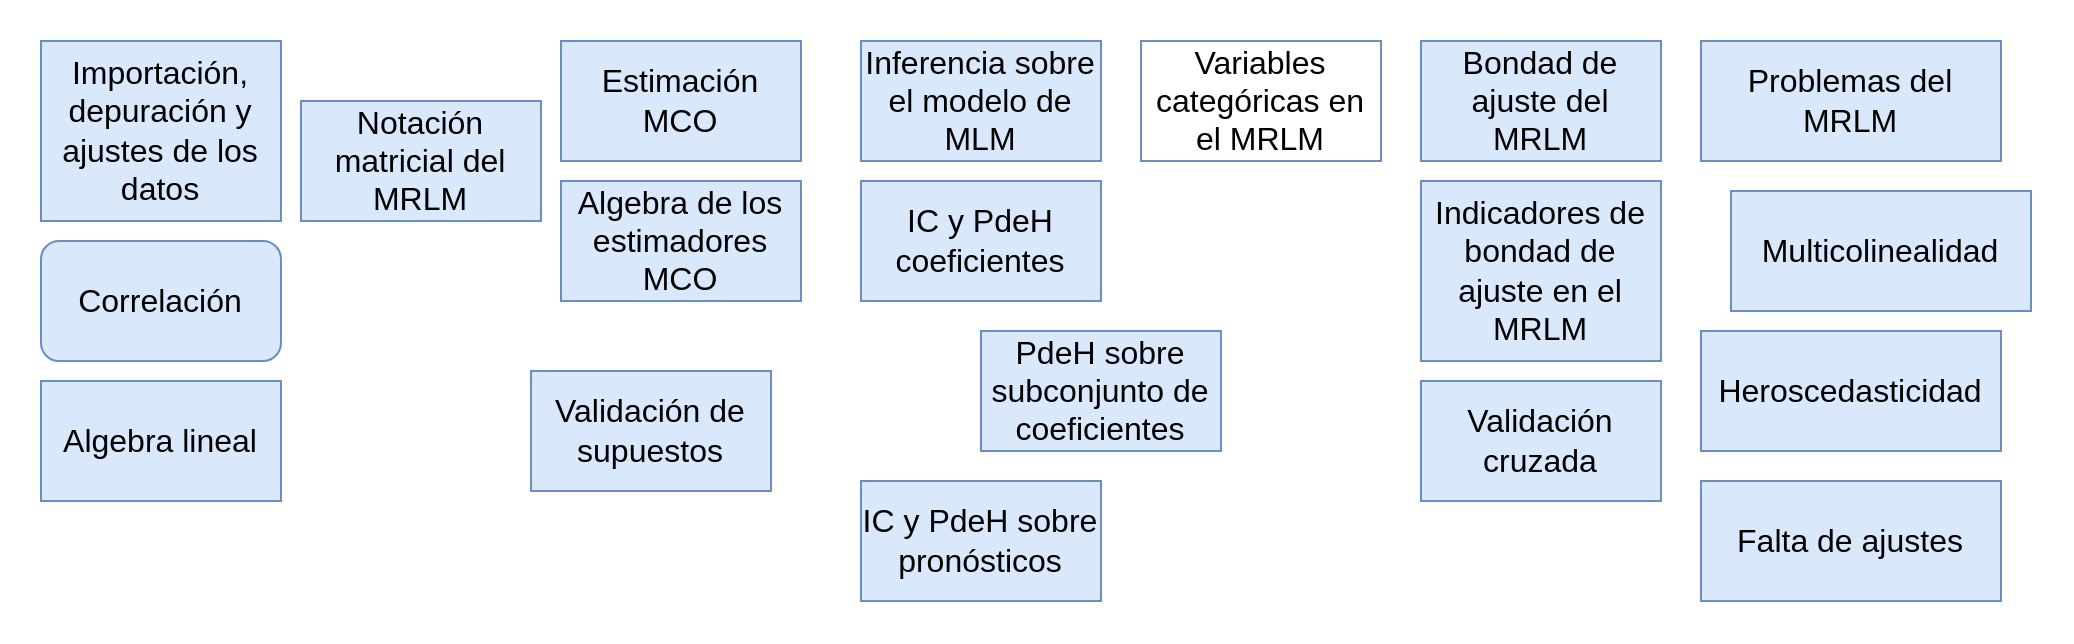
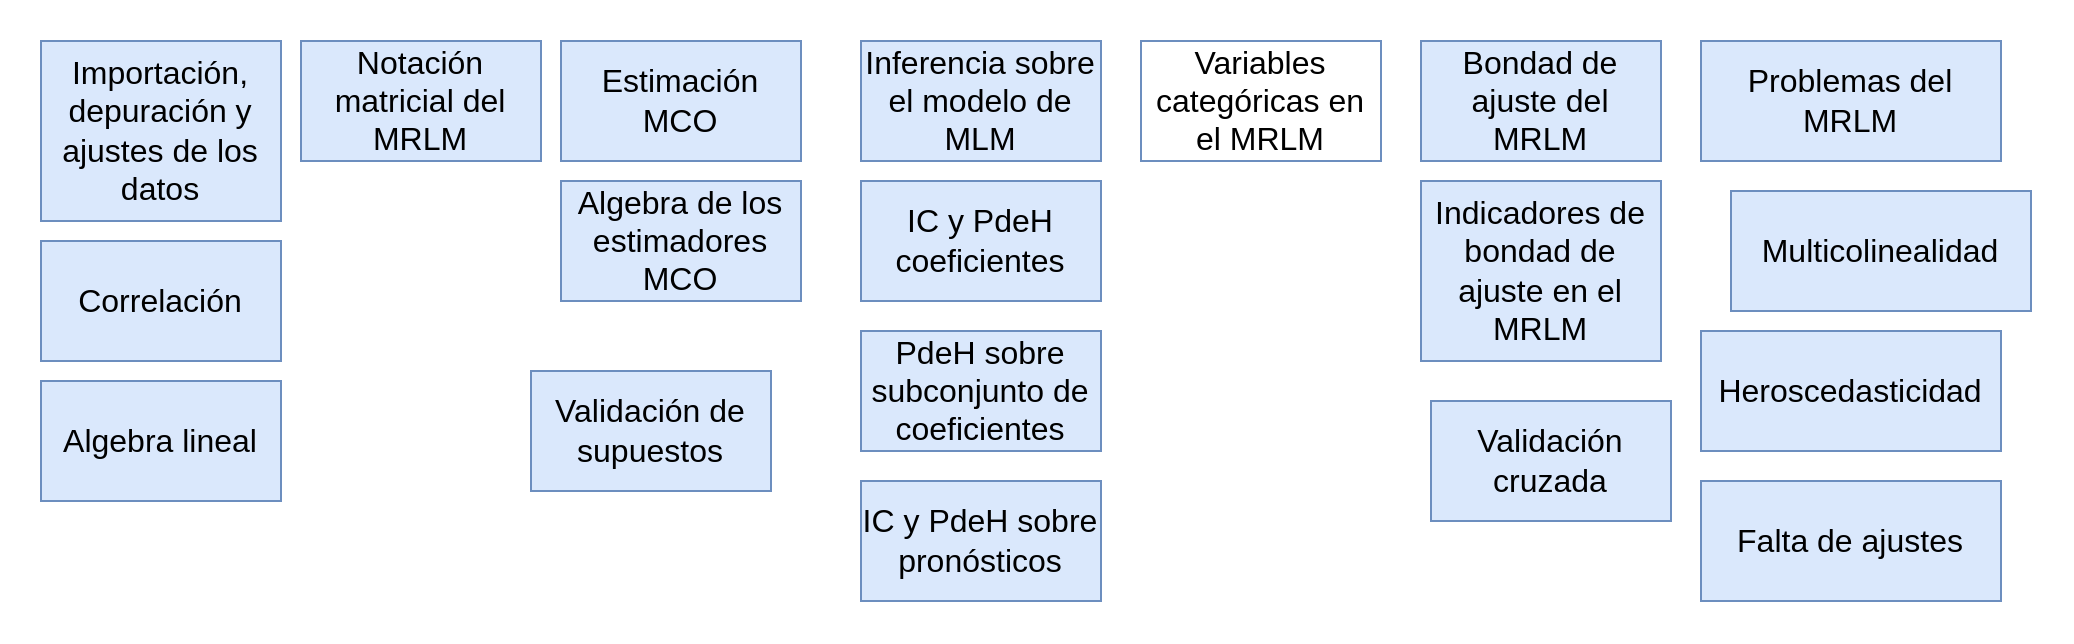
(421, 161) -> (421, 101)
(161, 301) -> (161, 301)
(1101, 391) -> (981, 391)
(1541, 441) -> (1551, 461)
